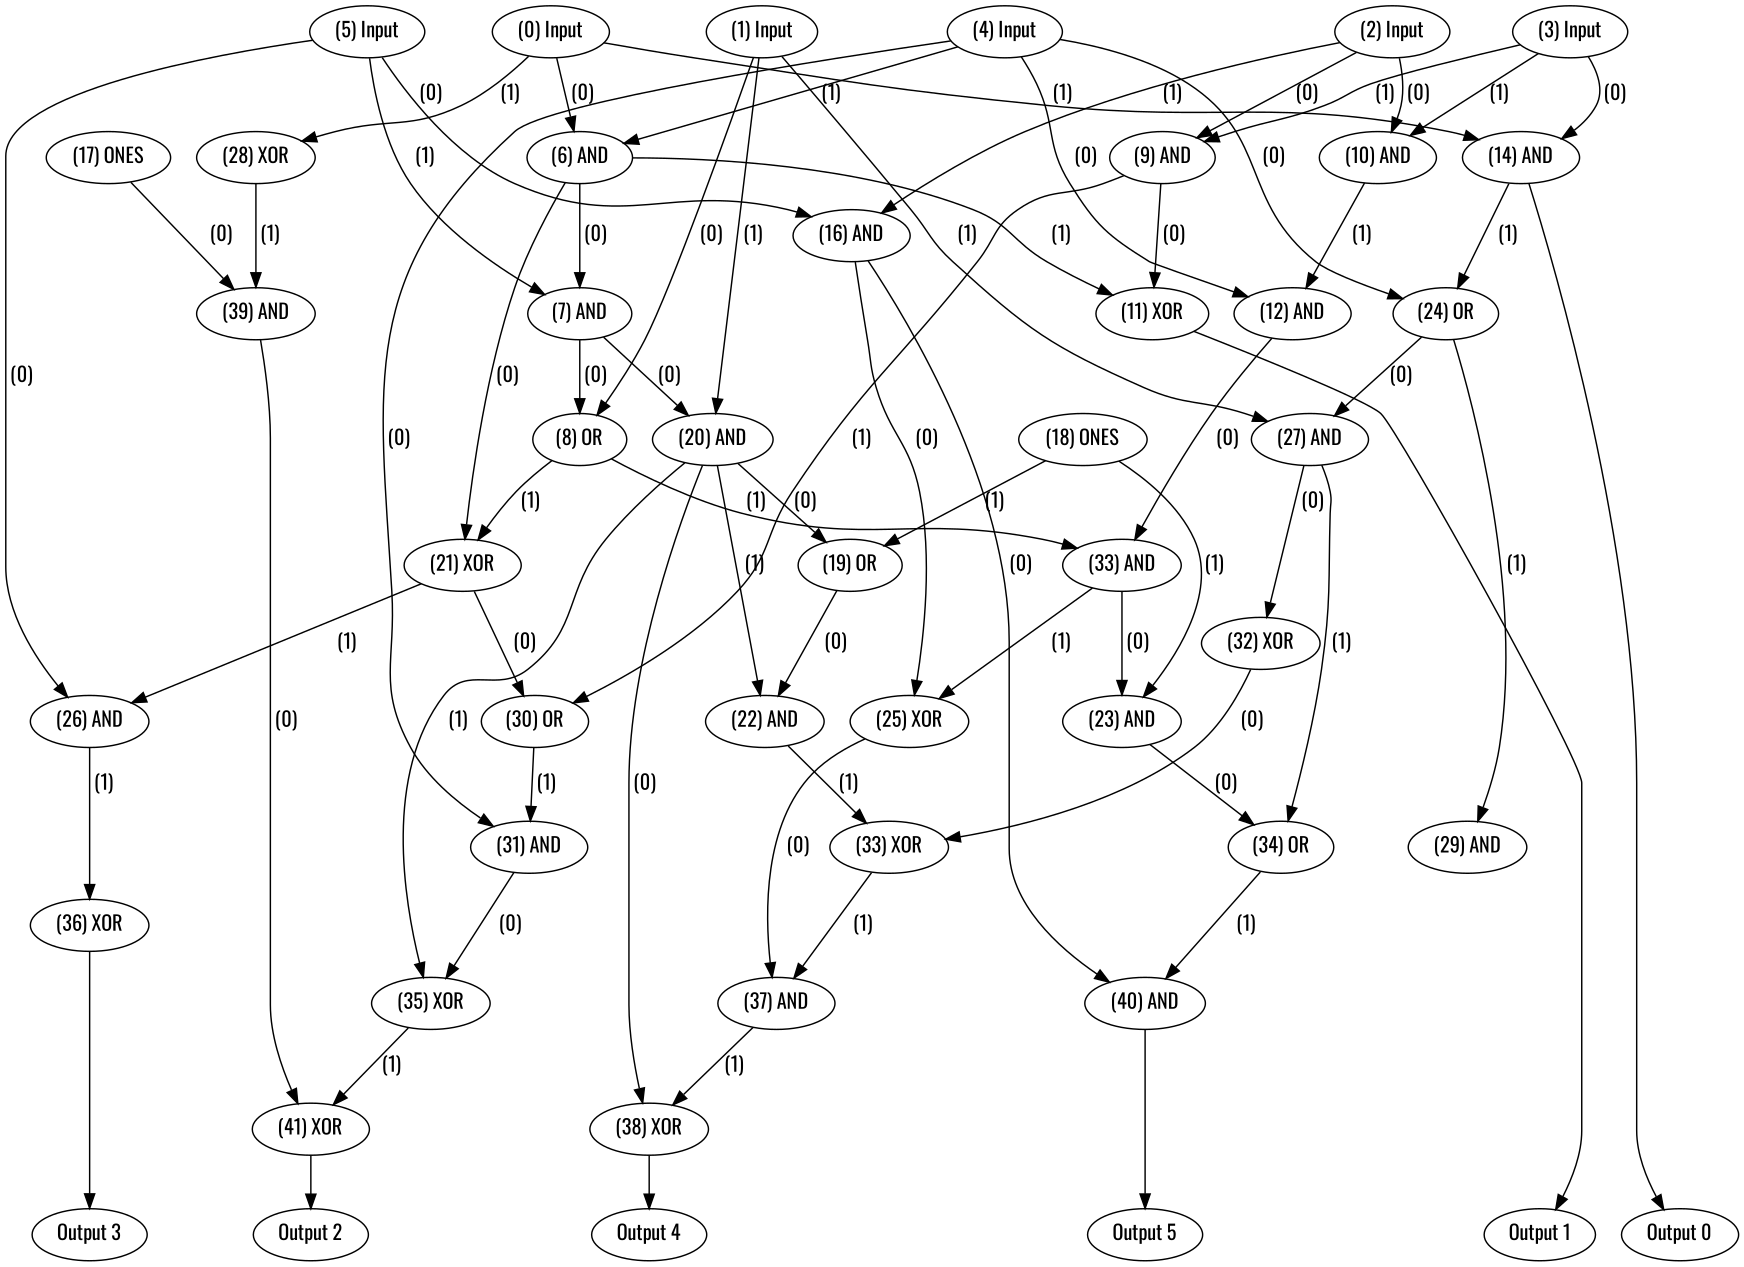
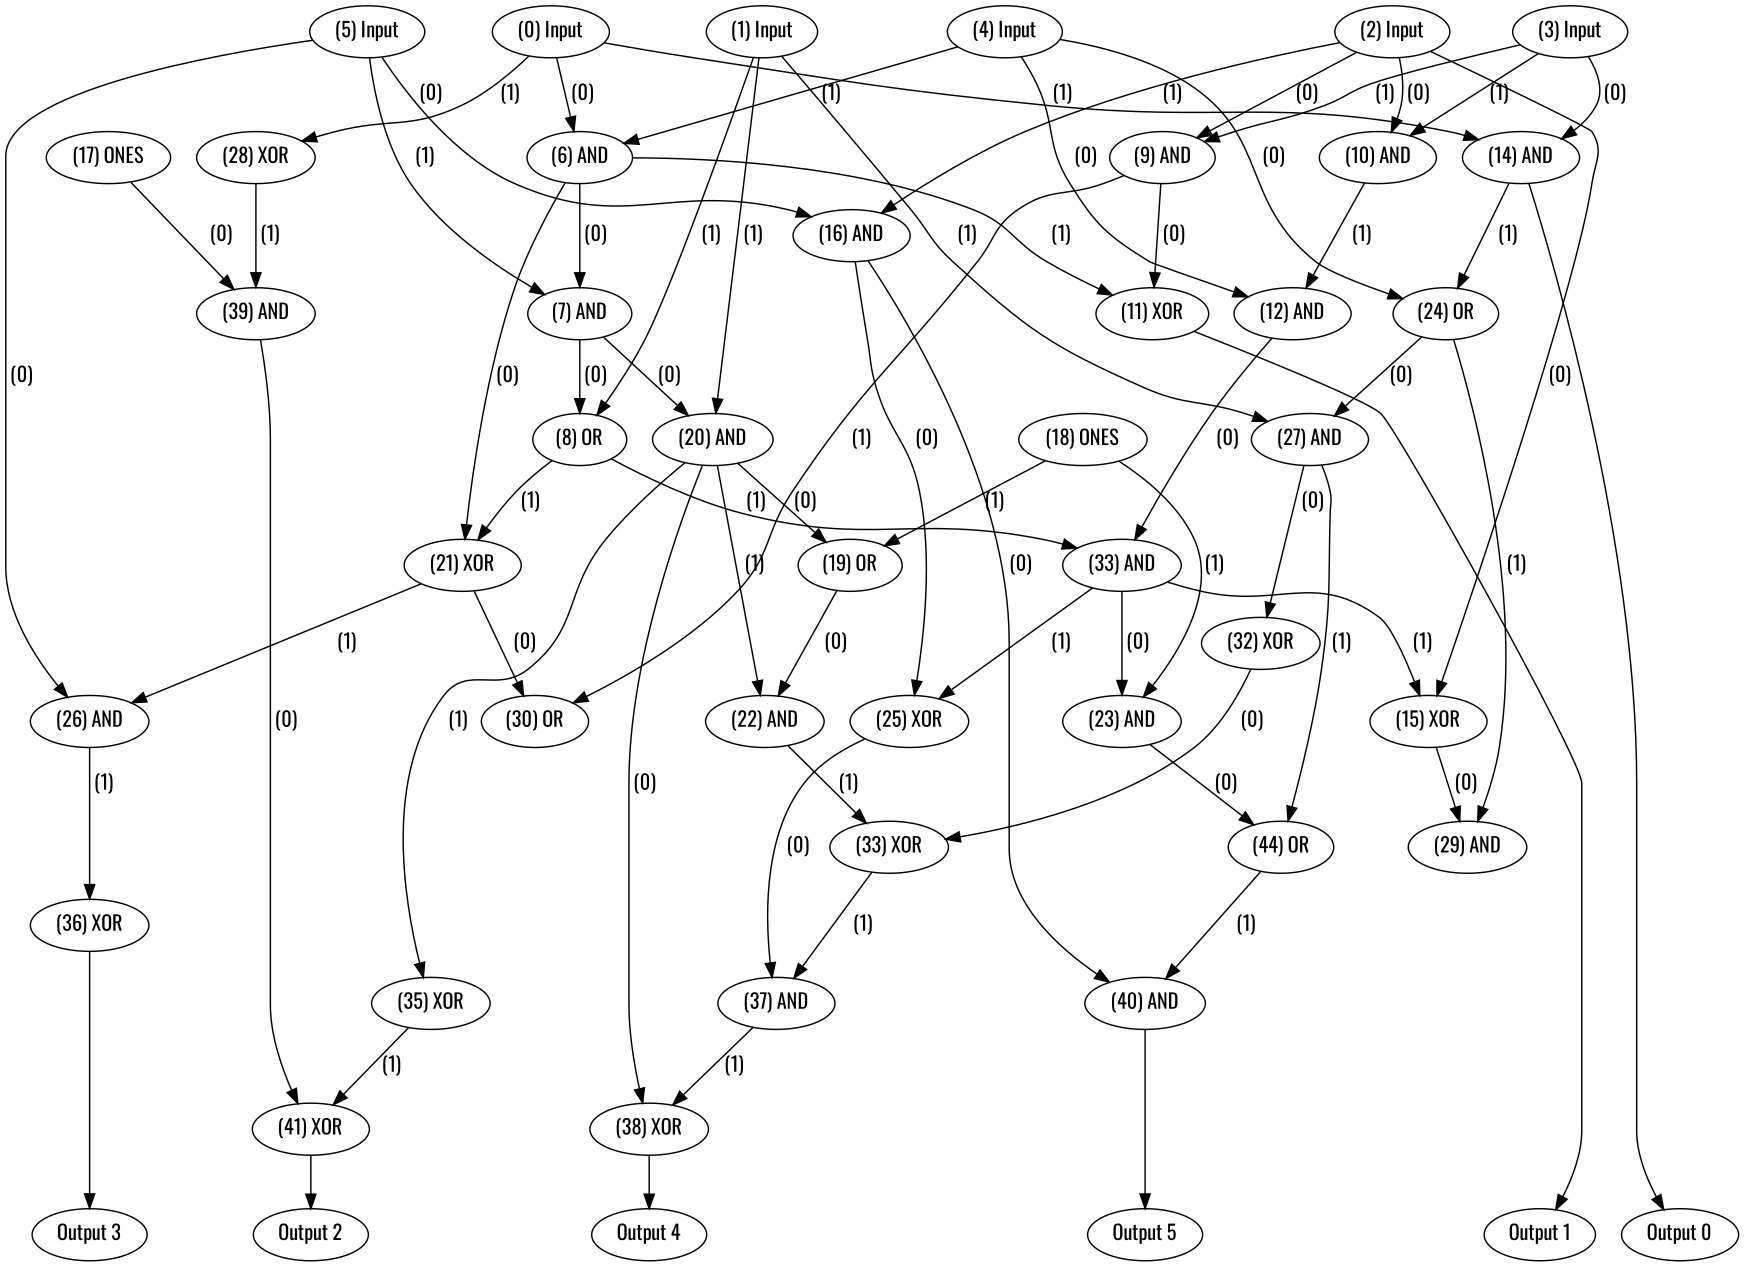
(709, 236) -> (709, 236)
none -> (1428, 721)
(529, 847) -> none
(1281, 847) -> (1281, 847)
